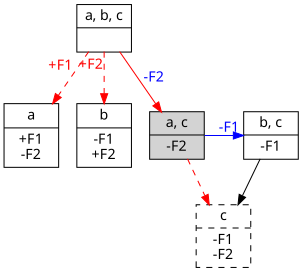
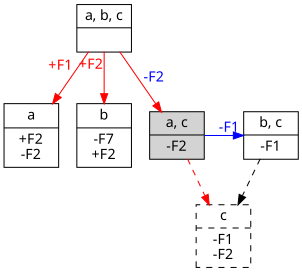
(74, 73) -> (74, 73)
(104, 73) -> (104, 73)
(31, 140) -> (31, 140)
(104, 140) -> (104, 140)
(251, 177) -> (251, 177)
